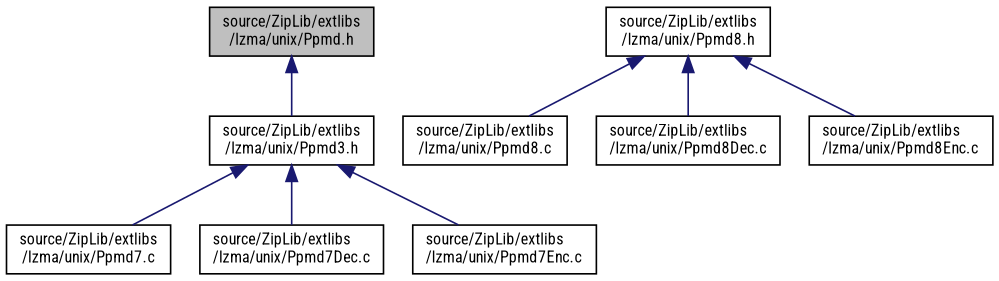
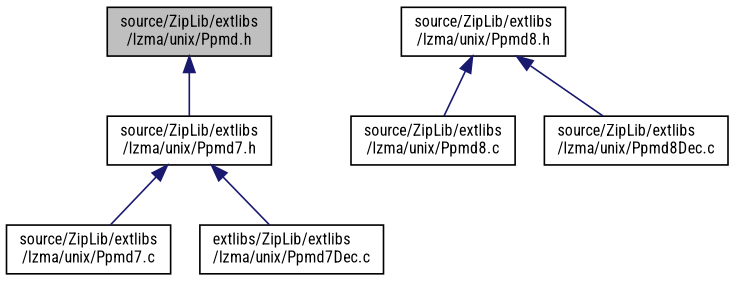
(292, 141) -> (189, 141)
(901, 141) -> none
(292, 249) -> (292, 249)
(505, 249) -> none
